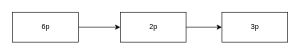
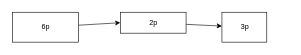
(153, 27) -> (153, 23)
(255, 27) -> (245, 27)
